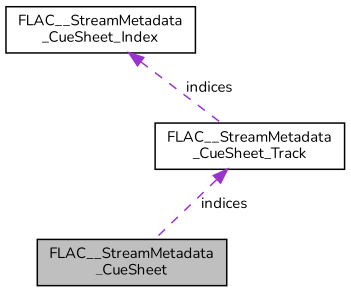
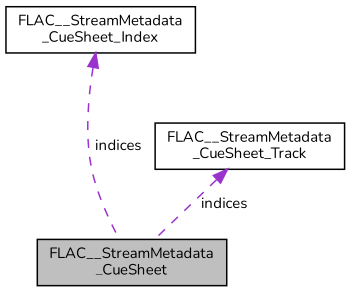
(181, 93) -> (90, 157)
